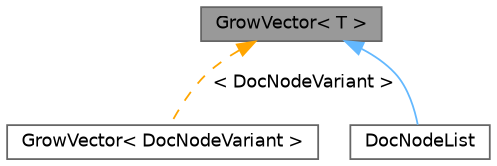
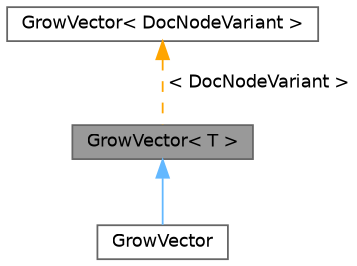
(199, 82) -> (163, 92)
(420, 142) -> (163, 242)
